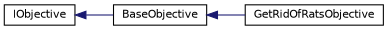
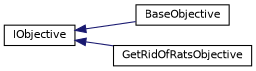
(231, 15) -> (100, 44)
